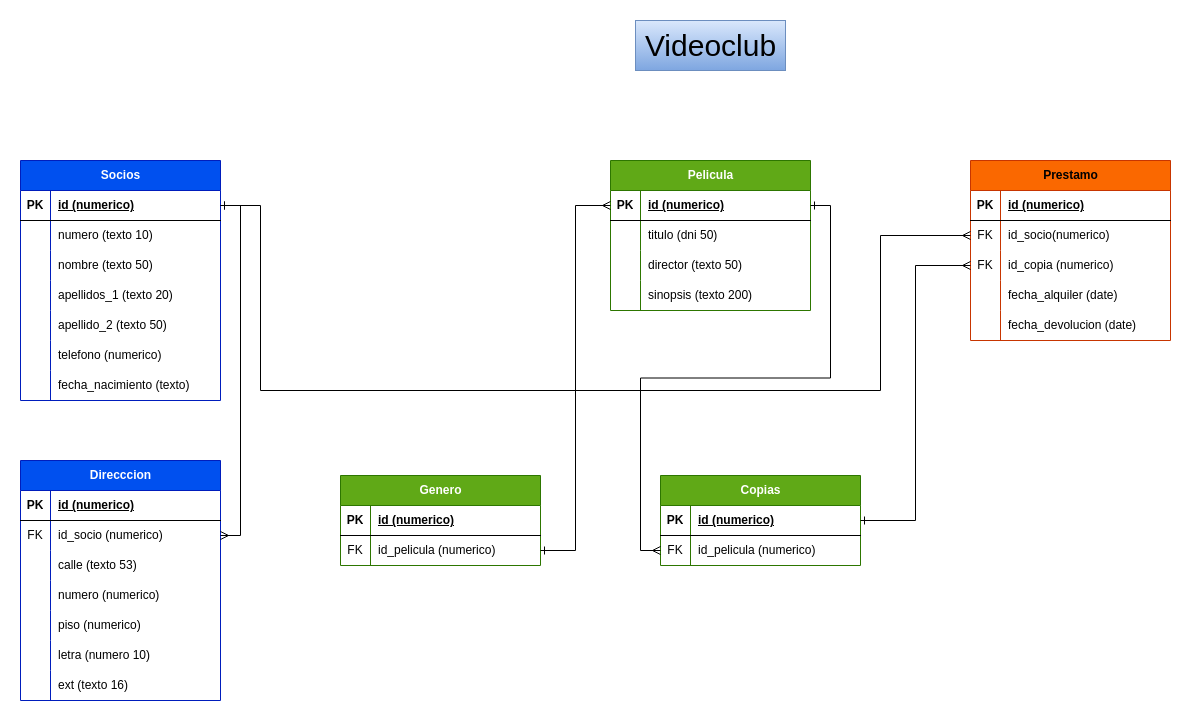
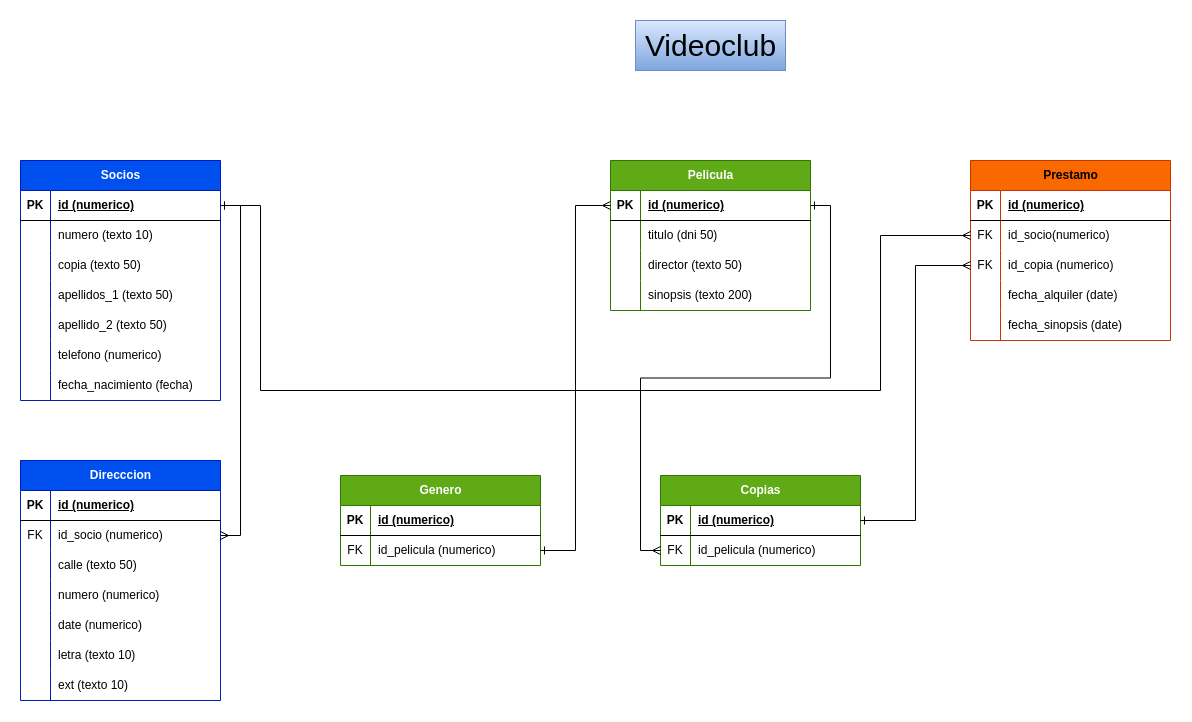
(113, 266) -> (108, 266)
(125, 296) -> (125, 296)
(1081, 326) -> (1074, 326)
(134, 386) -> (134, 386)
(106, 566) -> (106, 566)
(104, 626) -> (106, 626)
(111, 656) -> (108, 656)
(102, 686) -> (102, 686)
